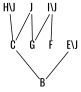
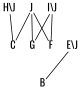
none -> (39, 23)
(28, 65) -> none
